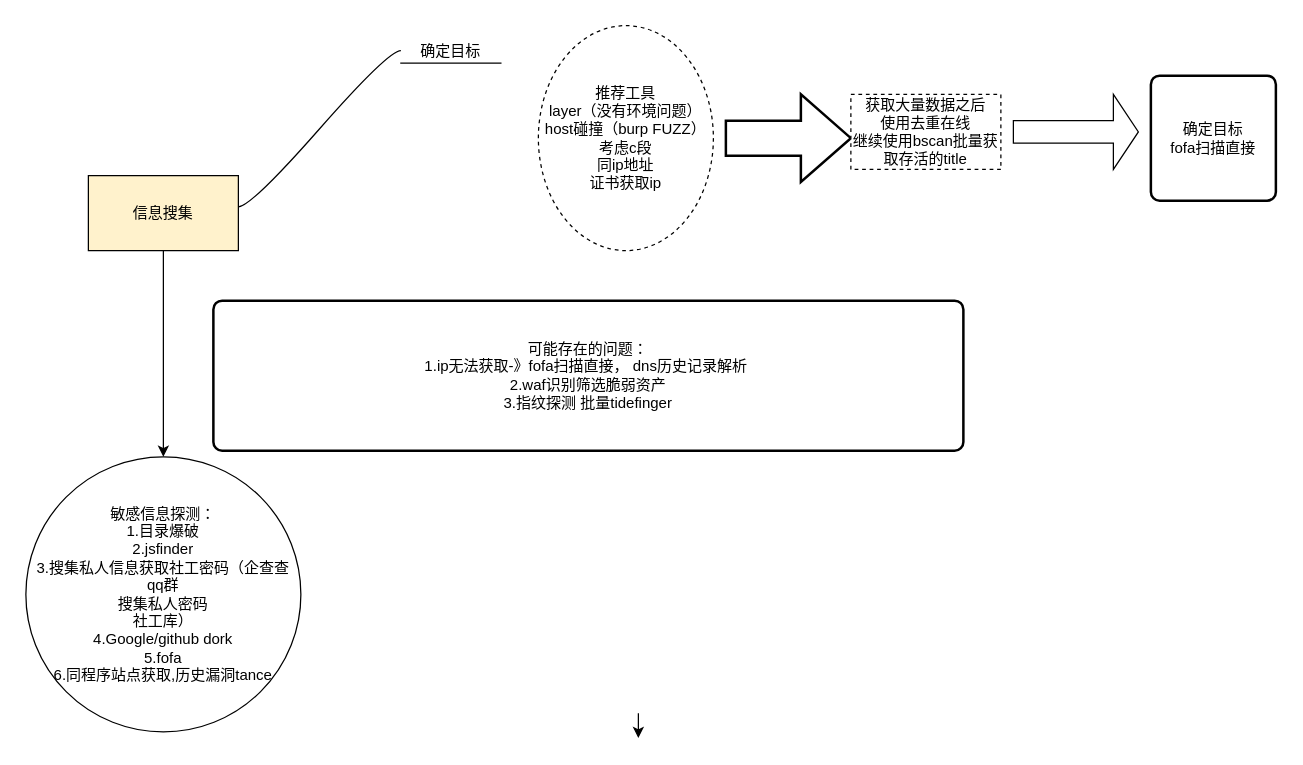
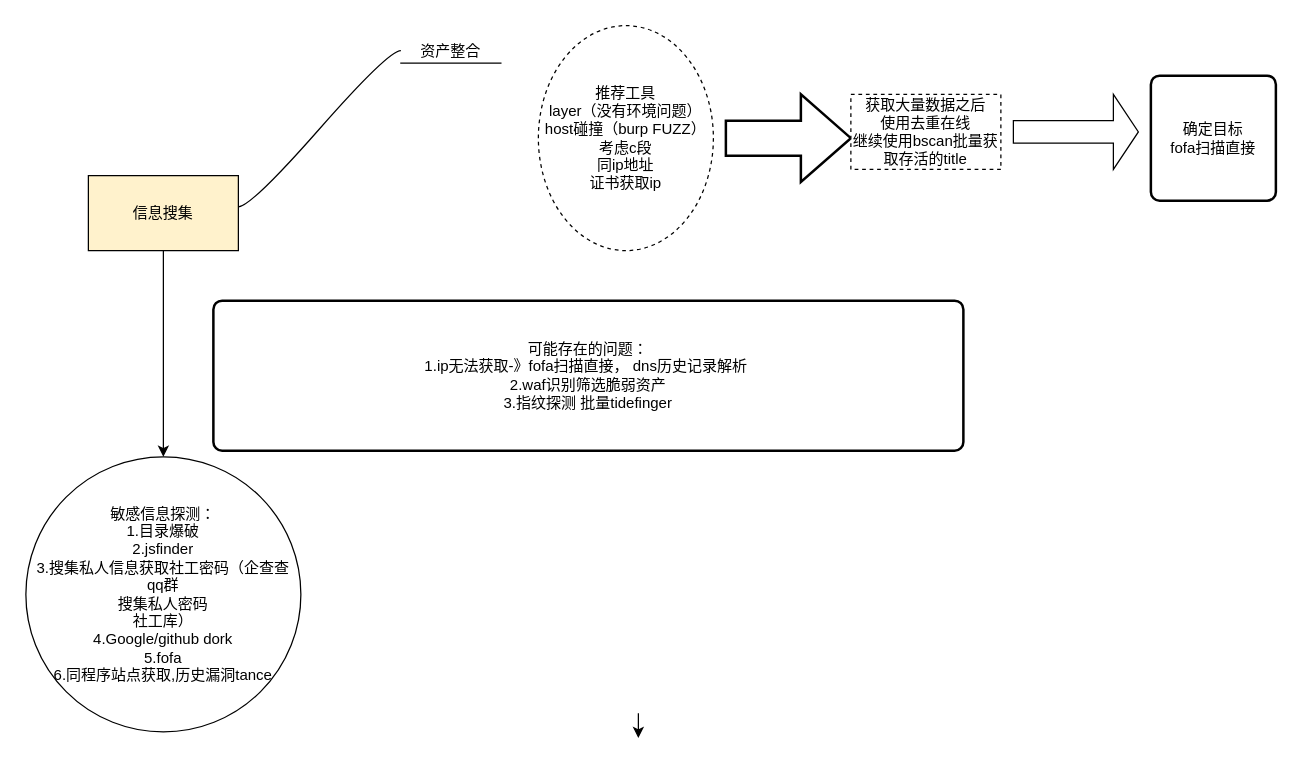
(451, 50) -> (451, 50)
